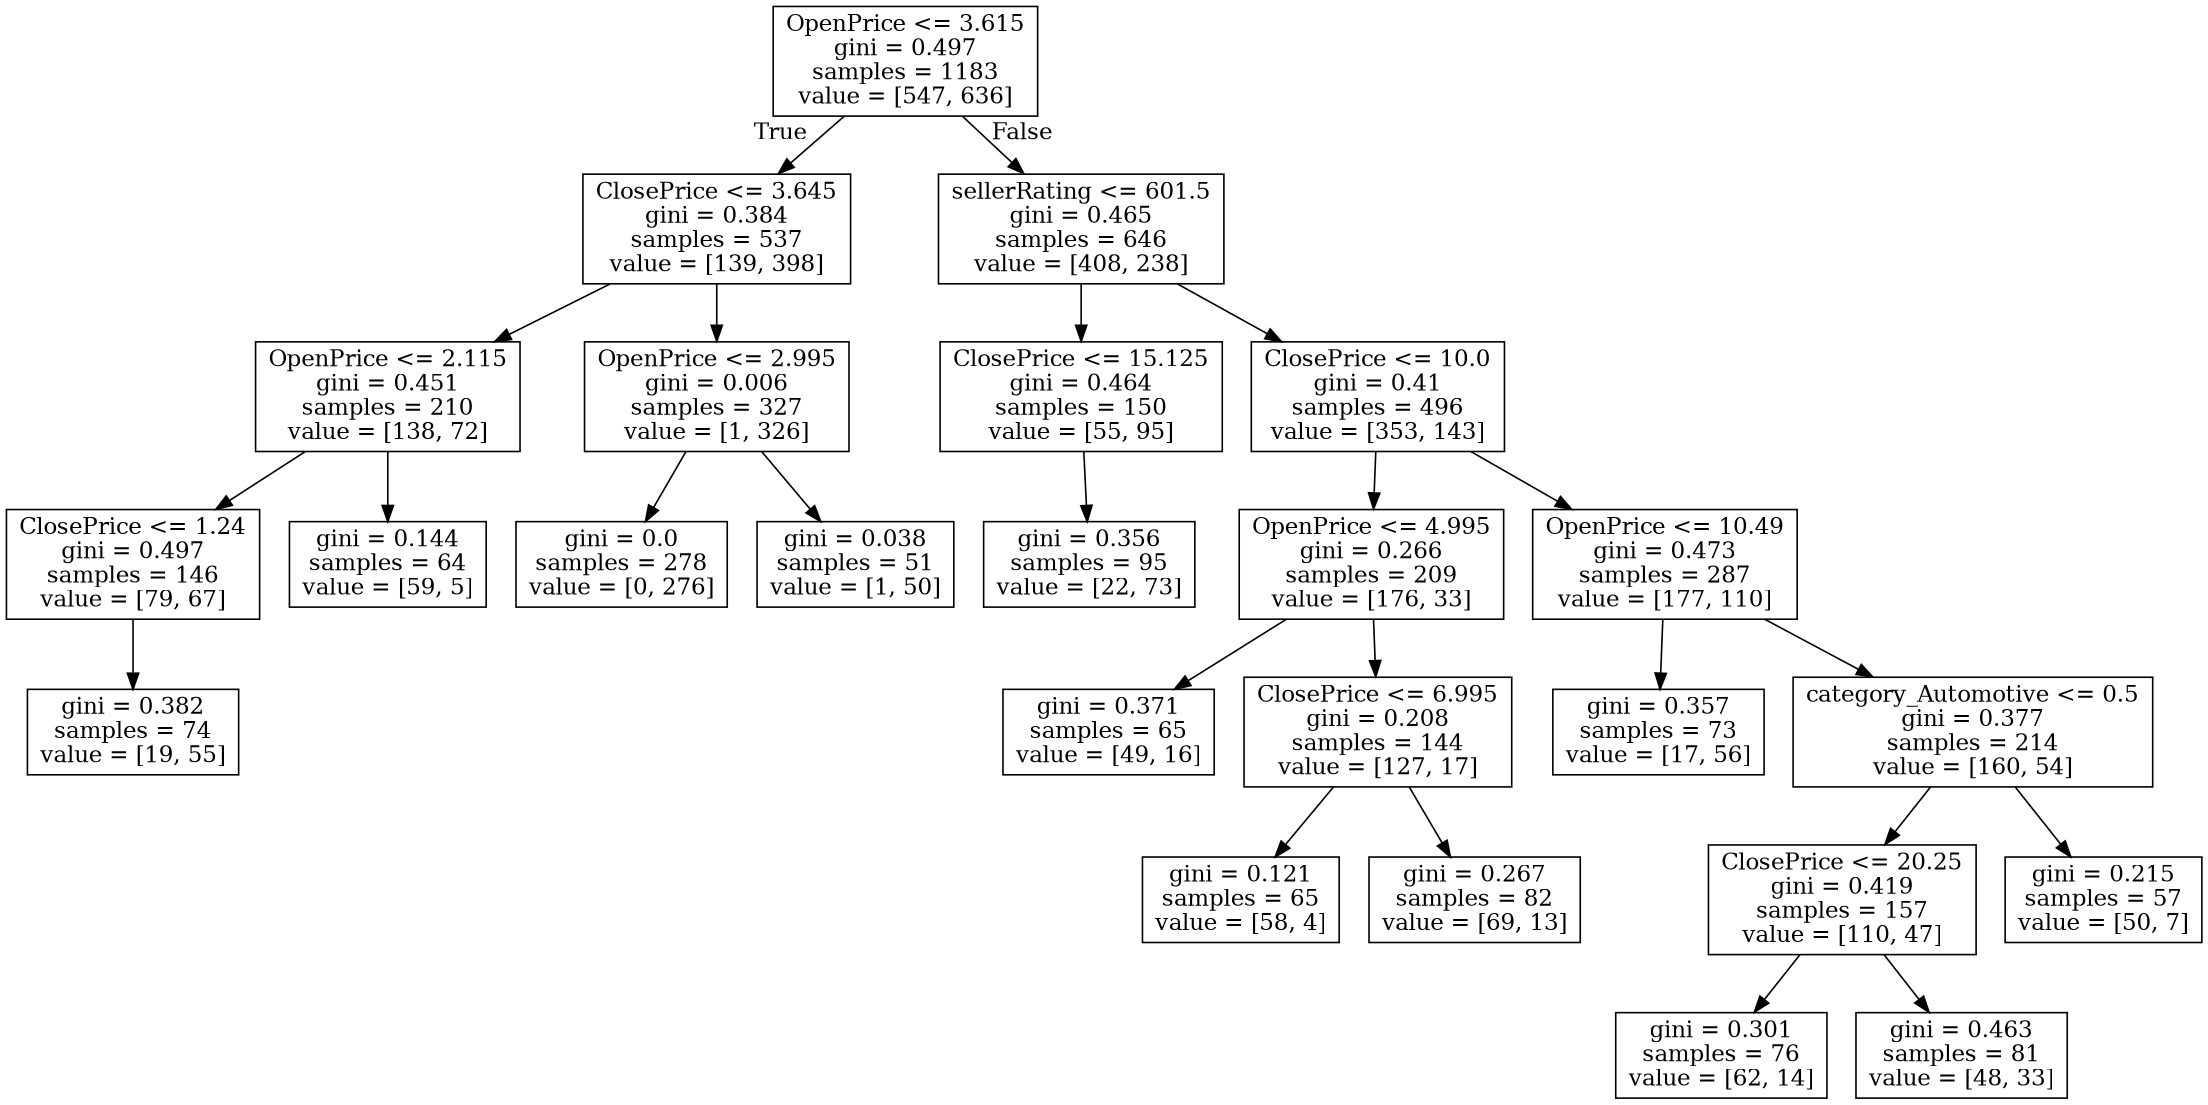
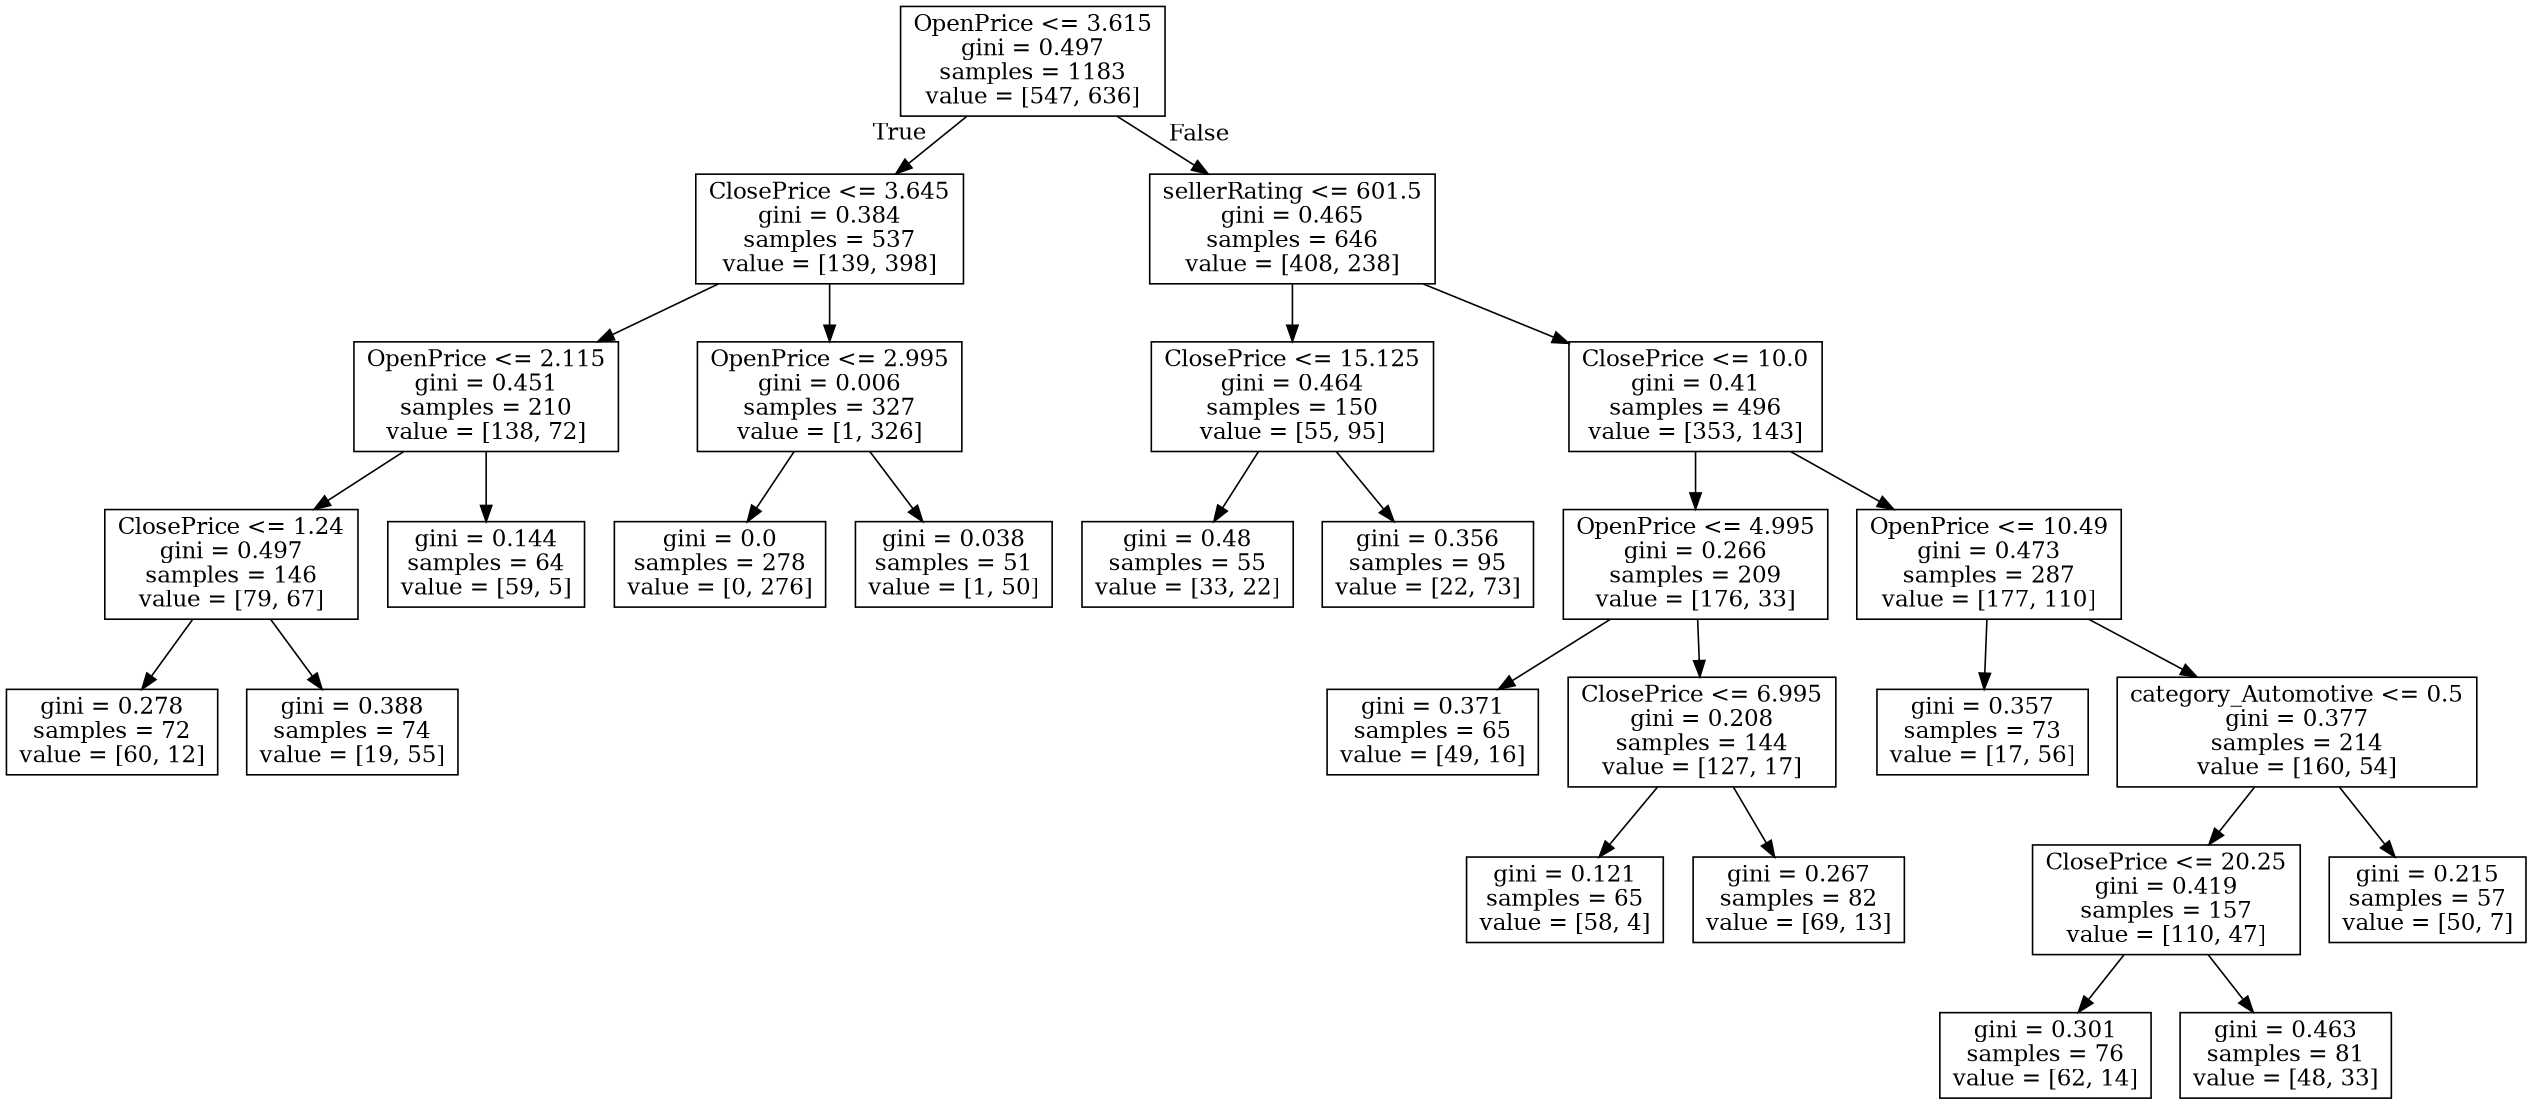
none -> (1188, 564)
none -> (112, 732)
(133, 732) -> (352, 732)
